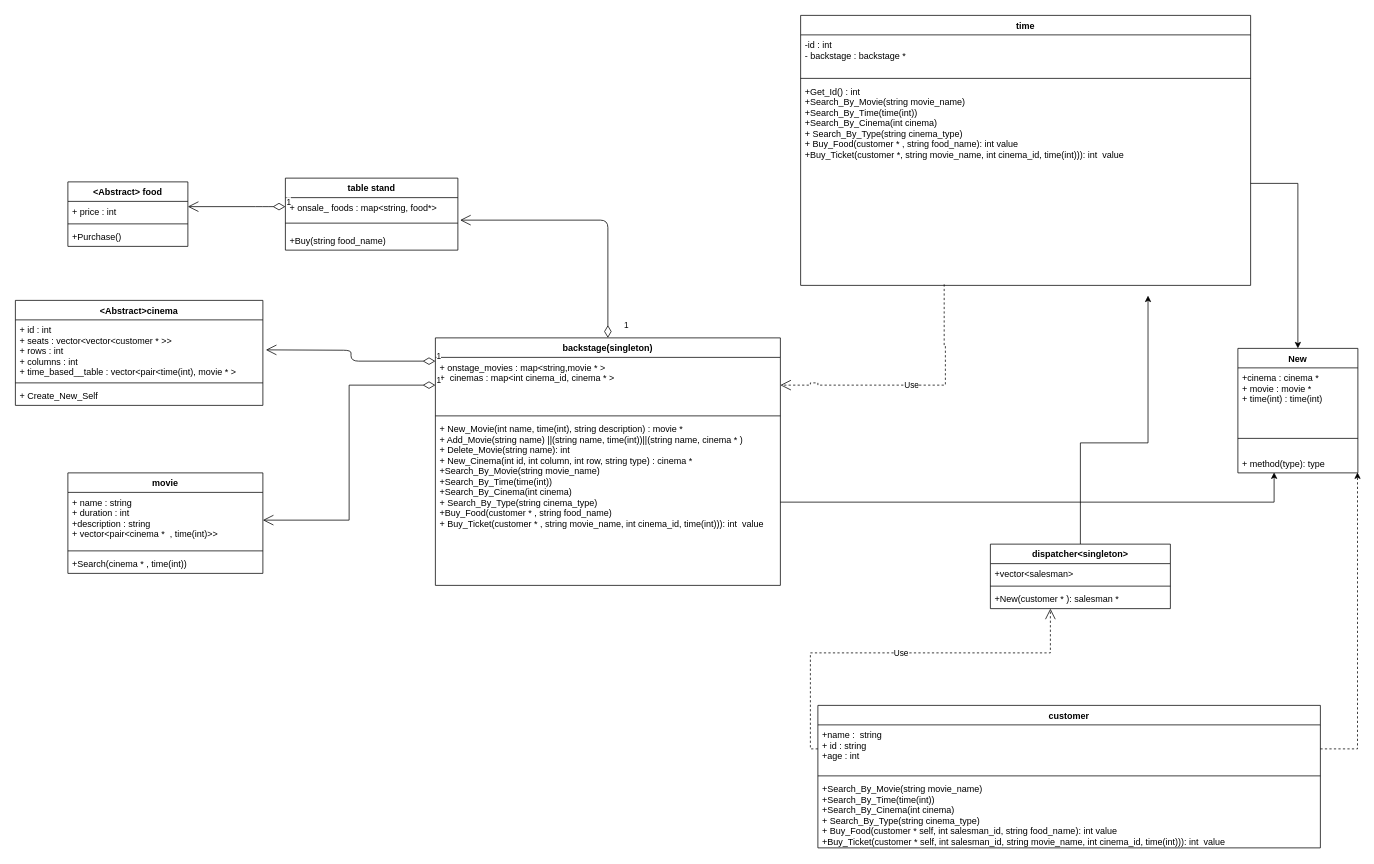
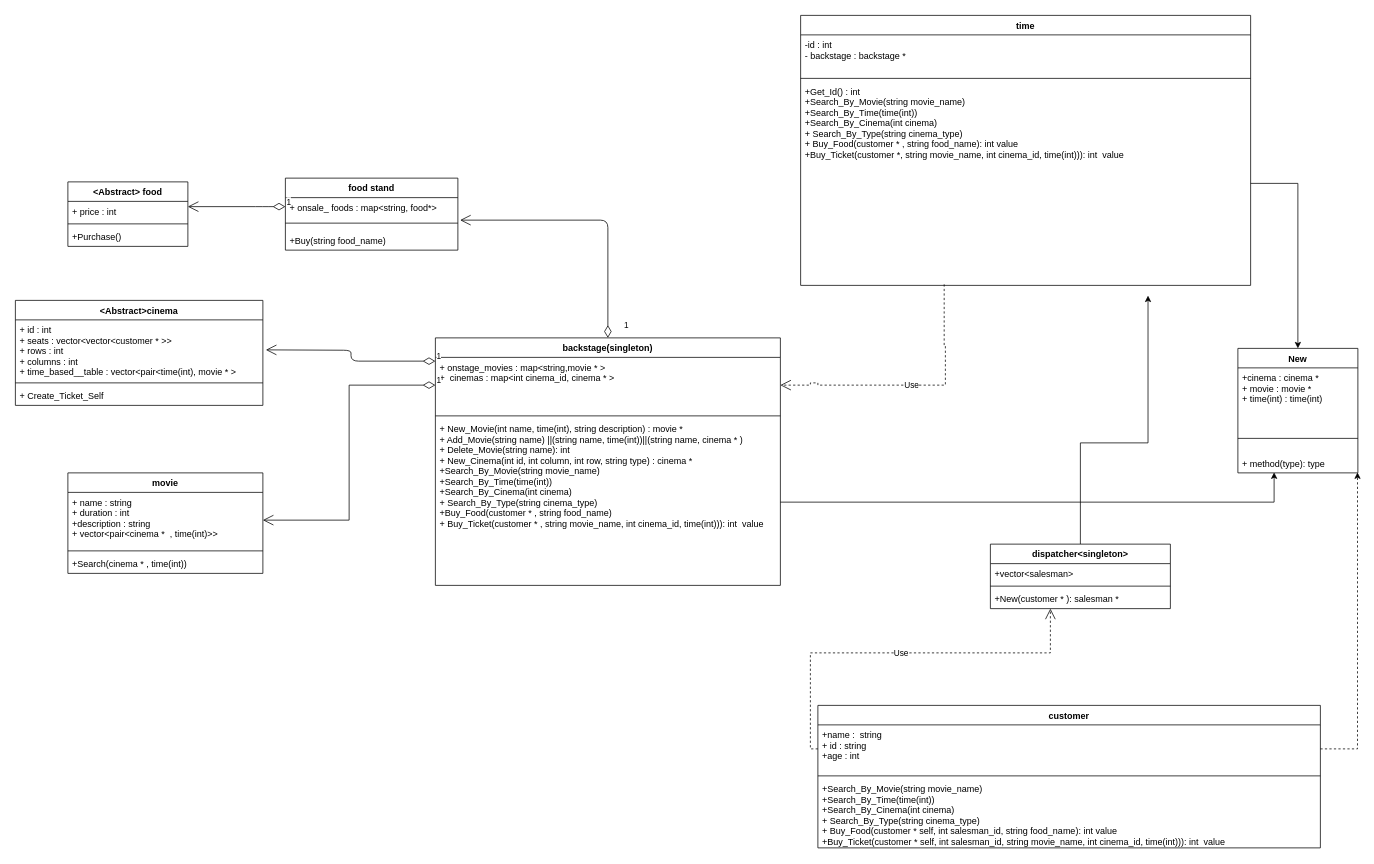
(371, 188) -> (371, 188)
(60, 396) -> (66, 396)
